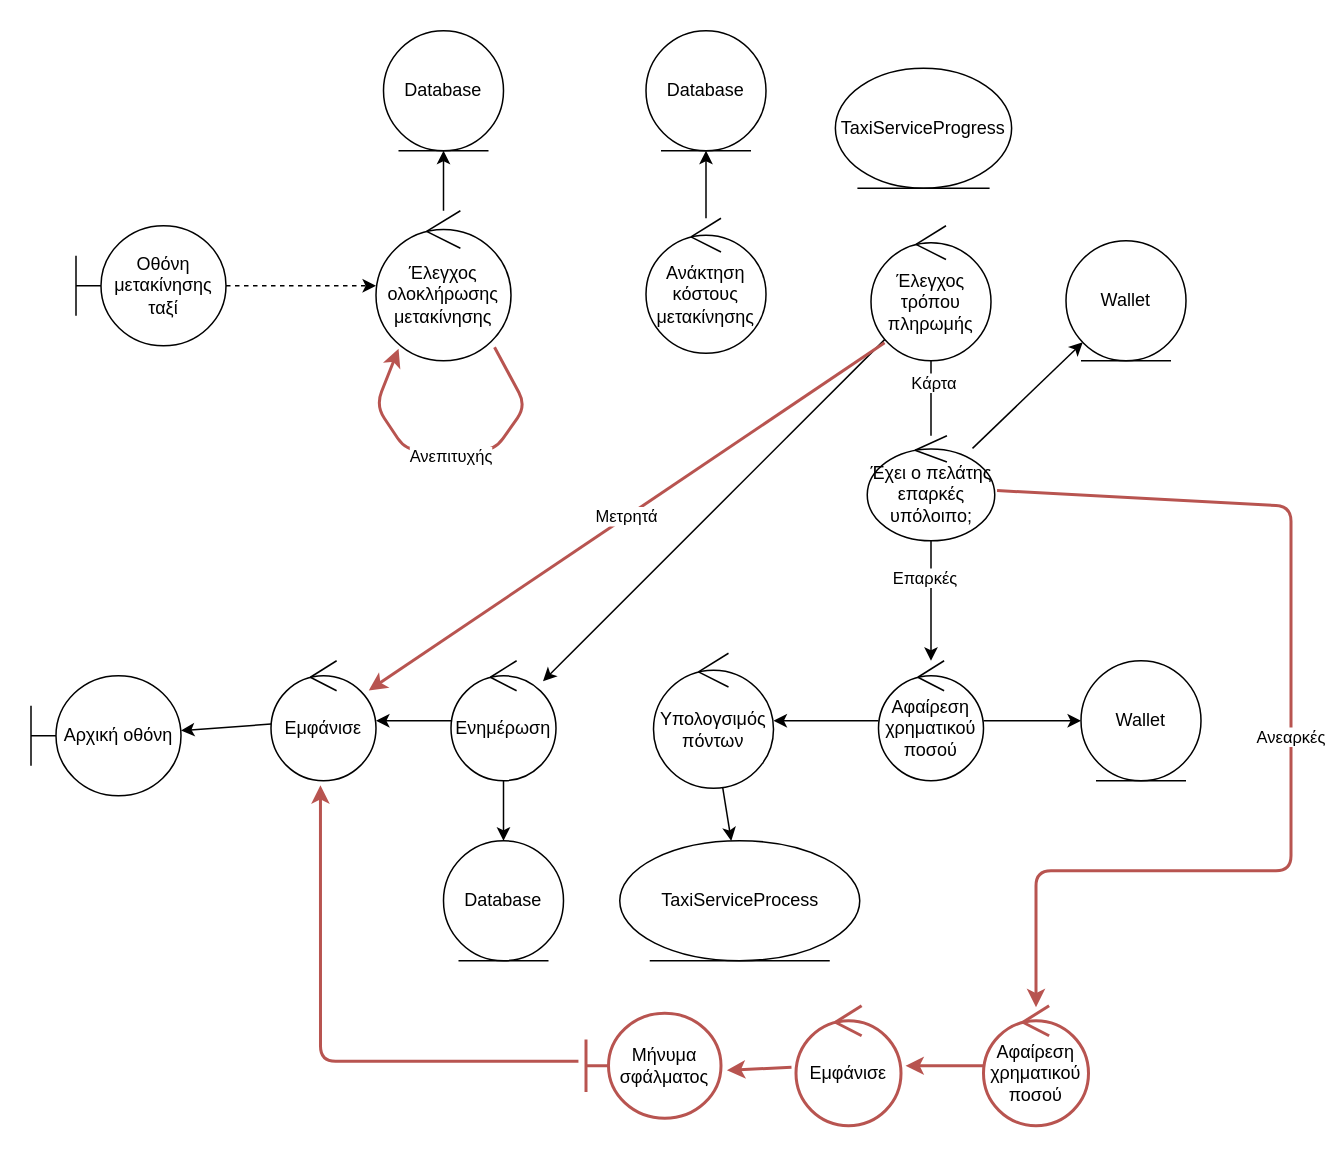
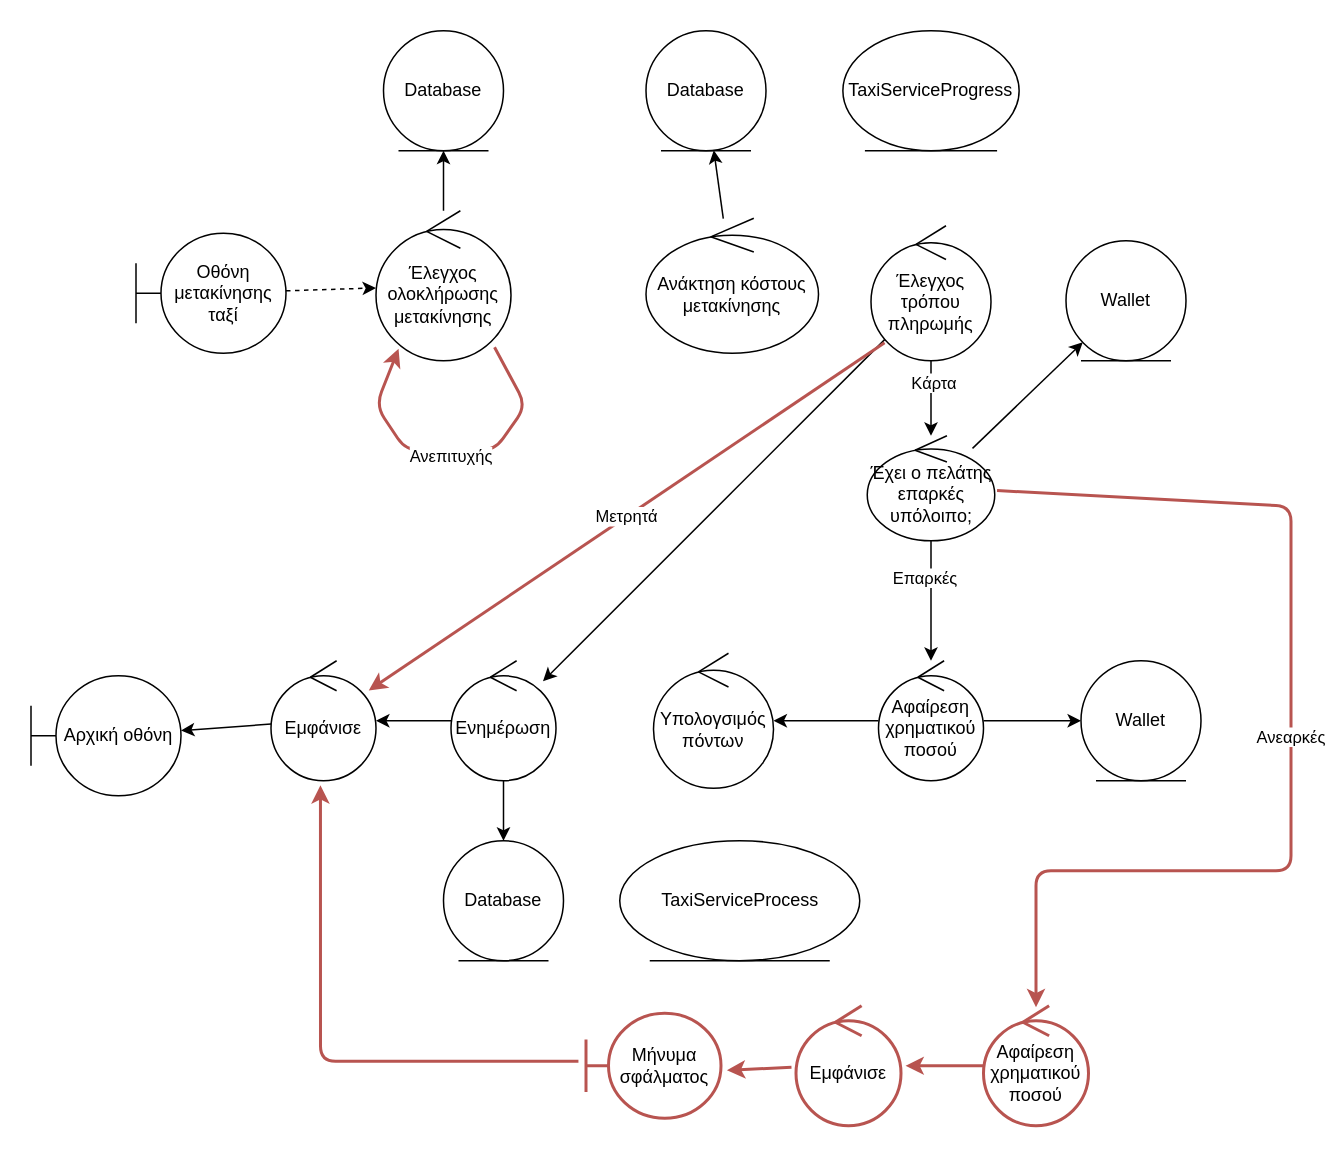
(923, 128) -> (931, 91)
(151, 286) -> (211, 293)
(706, 286) -> (732, 286)
(931, 428) -> (931, 424)
(726, 809) -> none
